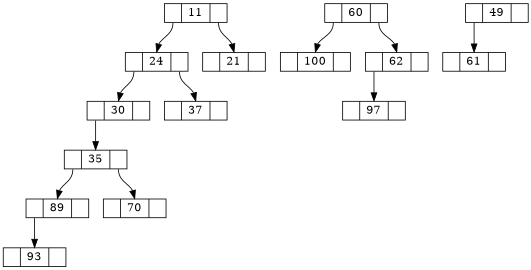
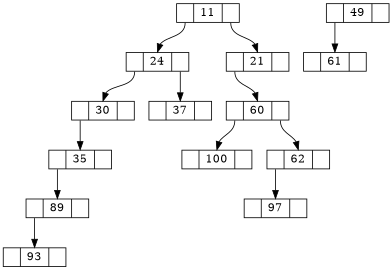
none -> (243, 84)
(135, 208) -> none
